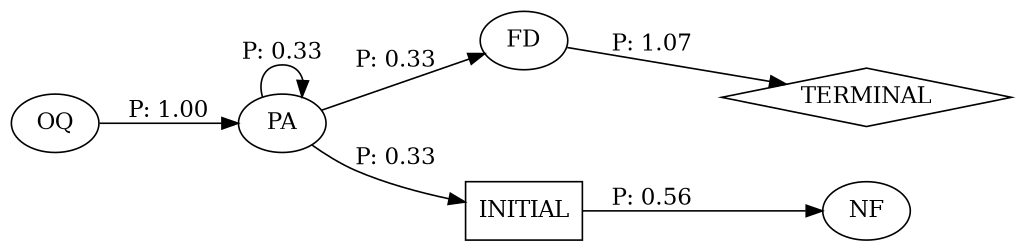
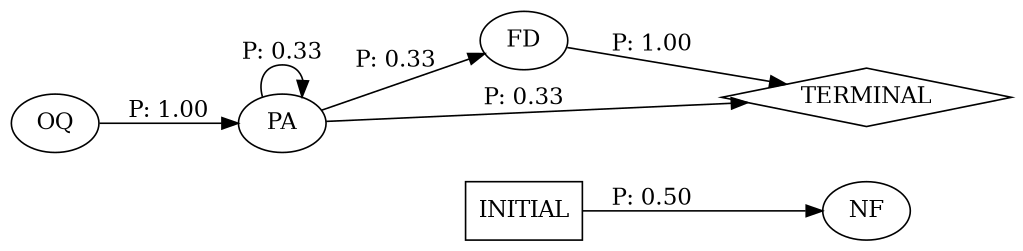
(652, 45) -> (652, 45)
(377, 179) -> (529, 112)
(652, 199) -> (652, 199)
